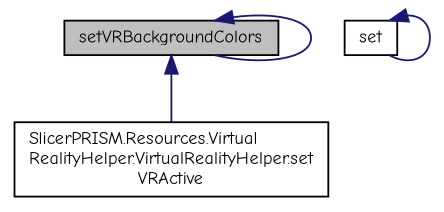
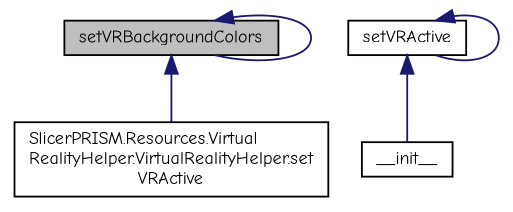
(371, 38) -> (407, 38)
none -> (407, 159)
